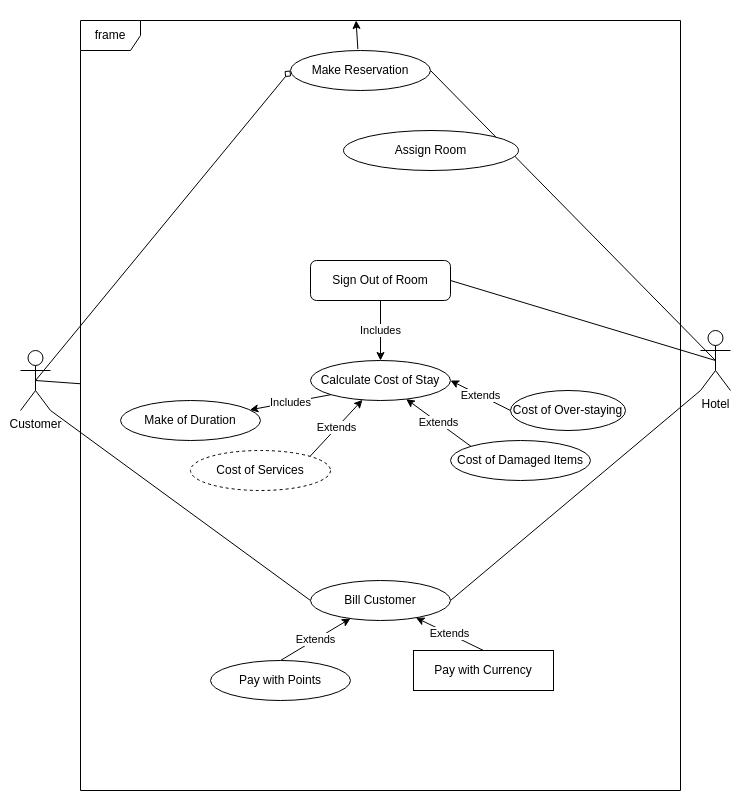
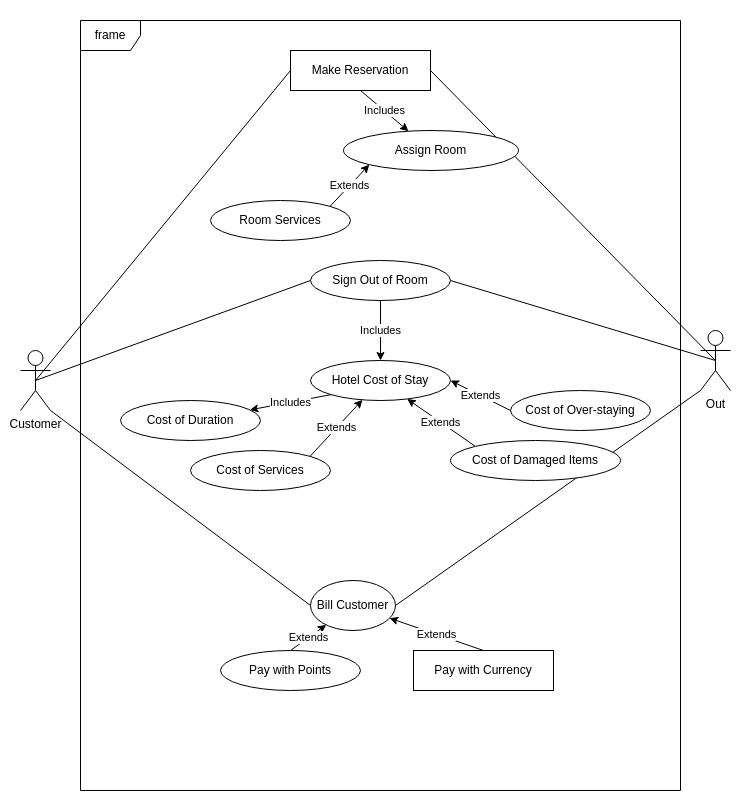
(357, 39) -> (382, 109)
(361, 71) -> (361, 71)
(285, 77) -> (287, 74)
none -> (347, 188)
none -> (281, 221)
(381, 281) -> (381, 281)
(381, 381) -> (381, 381)
(58, 382) -> (175, 330)
(716, 405) -> (716, 405)
(568, 411) -> (581, 411)
(191, 421) -> (191, 421)
(521, 461) -> (536, 461)
(261, 471) -> (261, 471)
(381, 601) -> (353, 606)
(281, 681) -> (291, 671)
